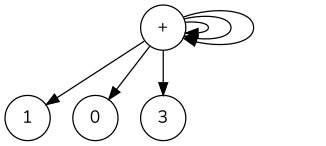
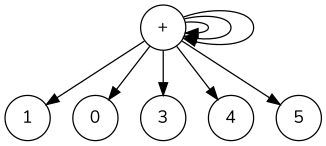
none -> (231, 118)
none -> (299, 118)
